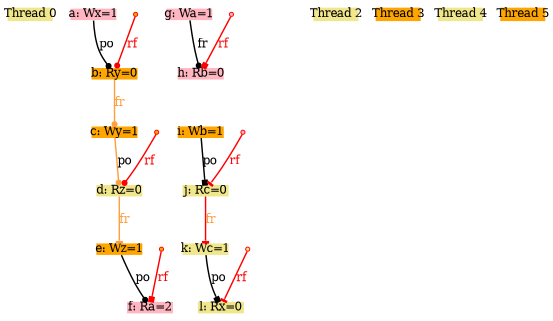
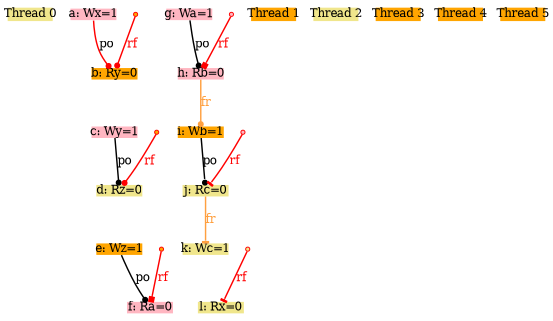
none -> (274, 14)
(460, 14) -> (460, 14)
(97, 43) -> (97, 43)
(203, 45) -> (203, 45)
(115, 101) -> none
none -> (201, 101)
(115, 132) -> (115, 132)
(203, 158) -> (203, 158)
(117, 159) -> (117, 159)
(119, 218) -> none
(206, 218) -> (206, 218)
(209, 276) -> none
(150, 308) -> (150, 308)
